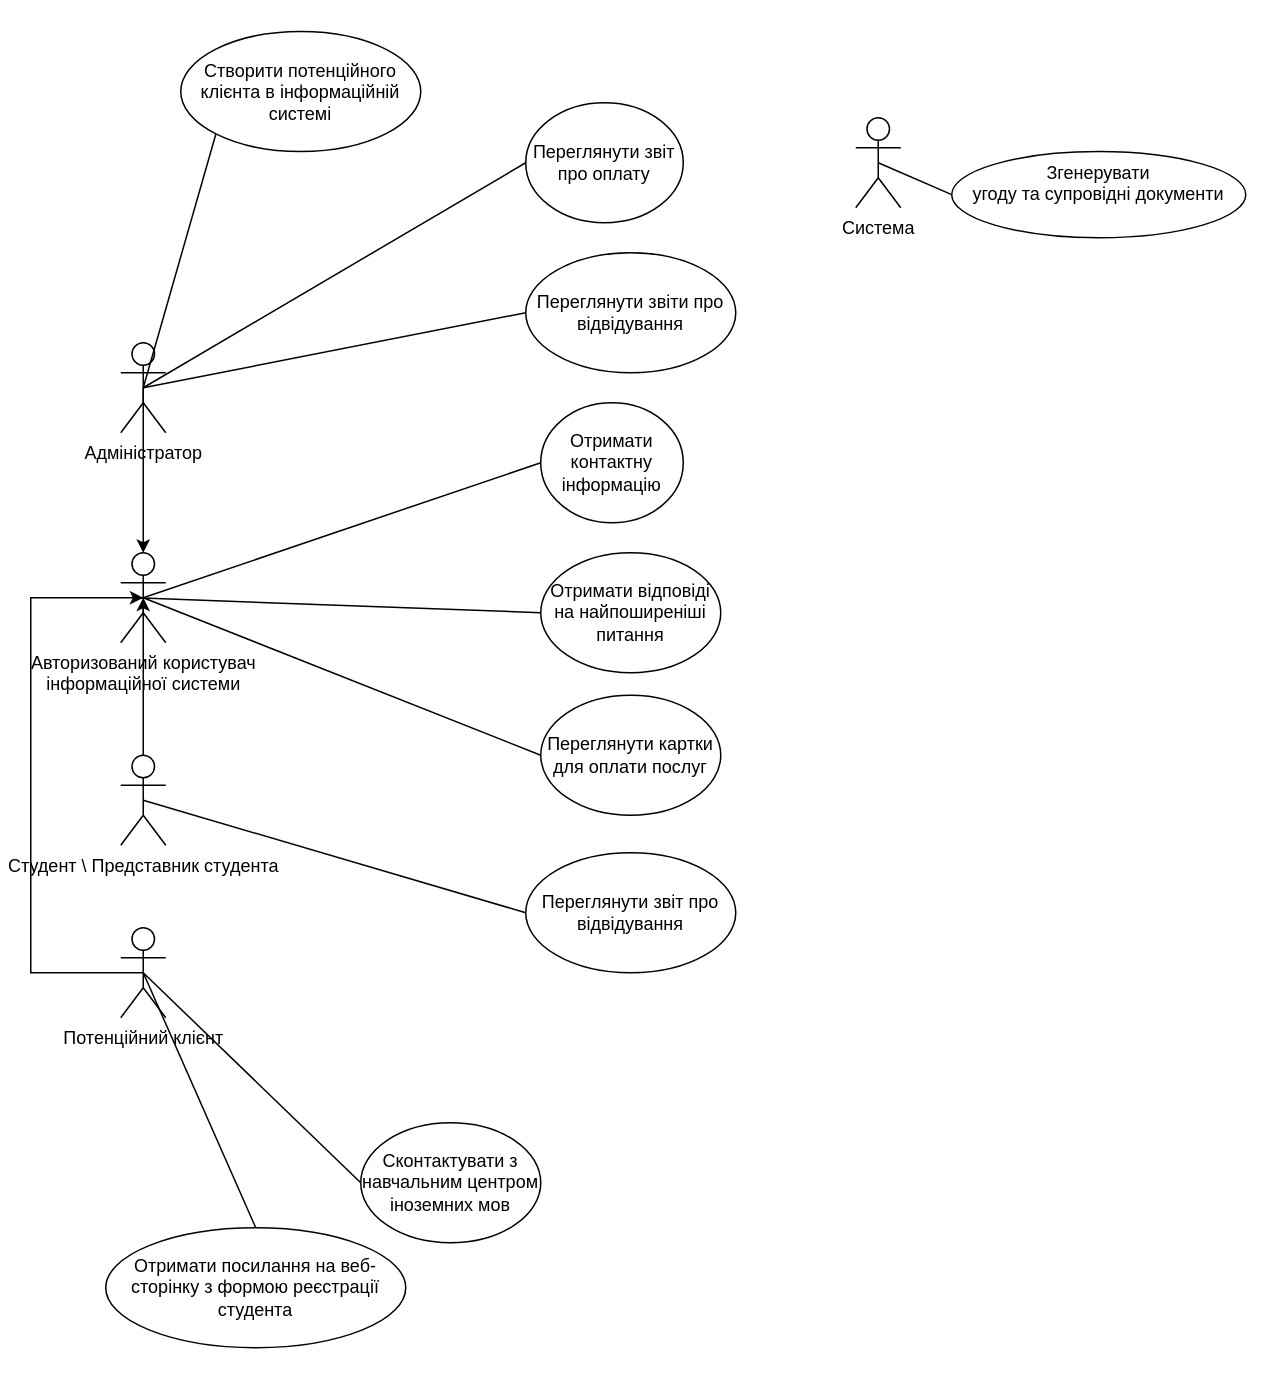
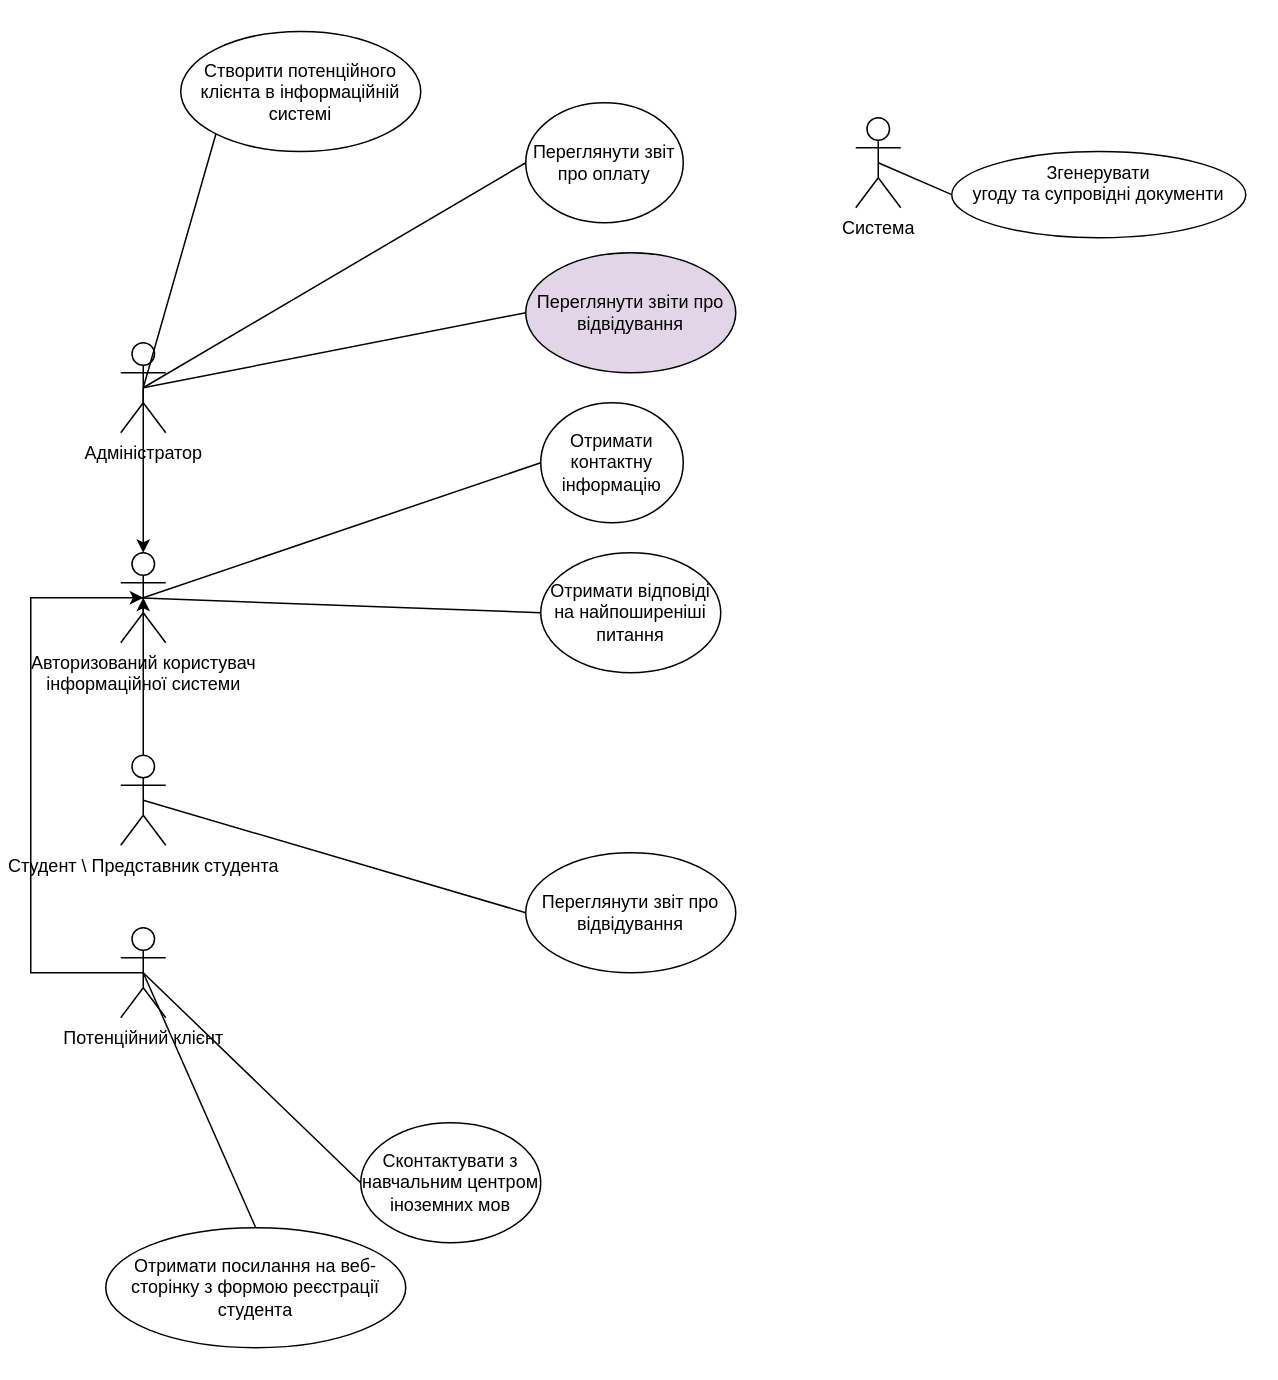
(631, 313) -> (631, 313)
(344, 677) -> none
(631, 755) -> none
